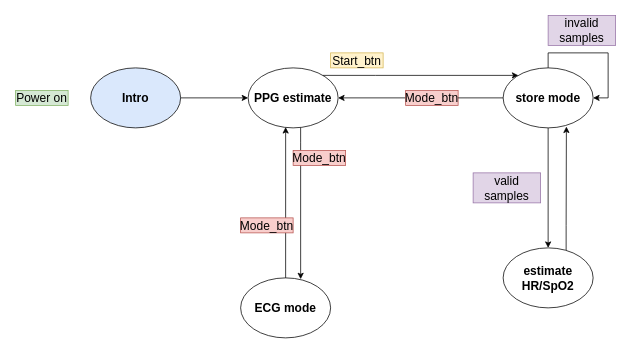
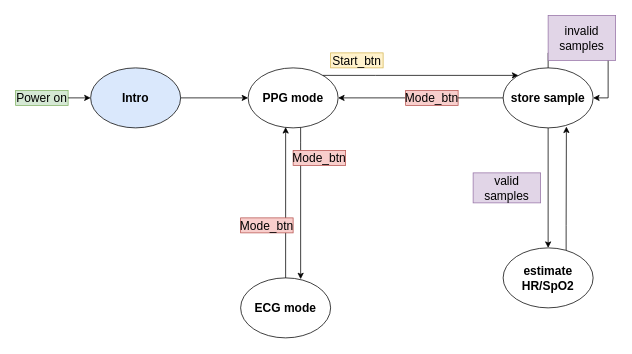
(582, 30) -> (582, 38)
none -> (85, 98)
(293, 98) -> (293, 98)
(548, 98) -> (548, 98)
